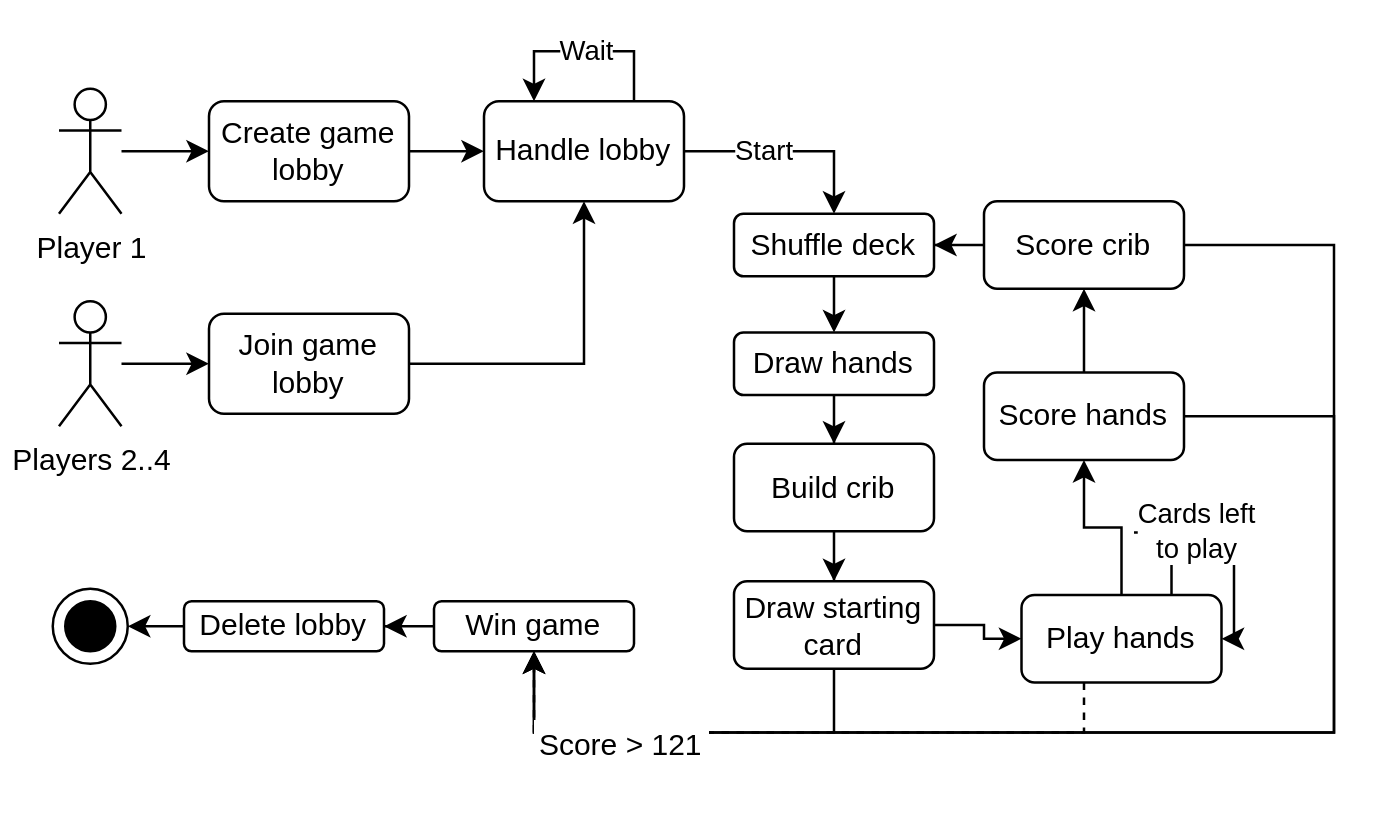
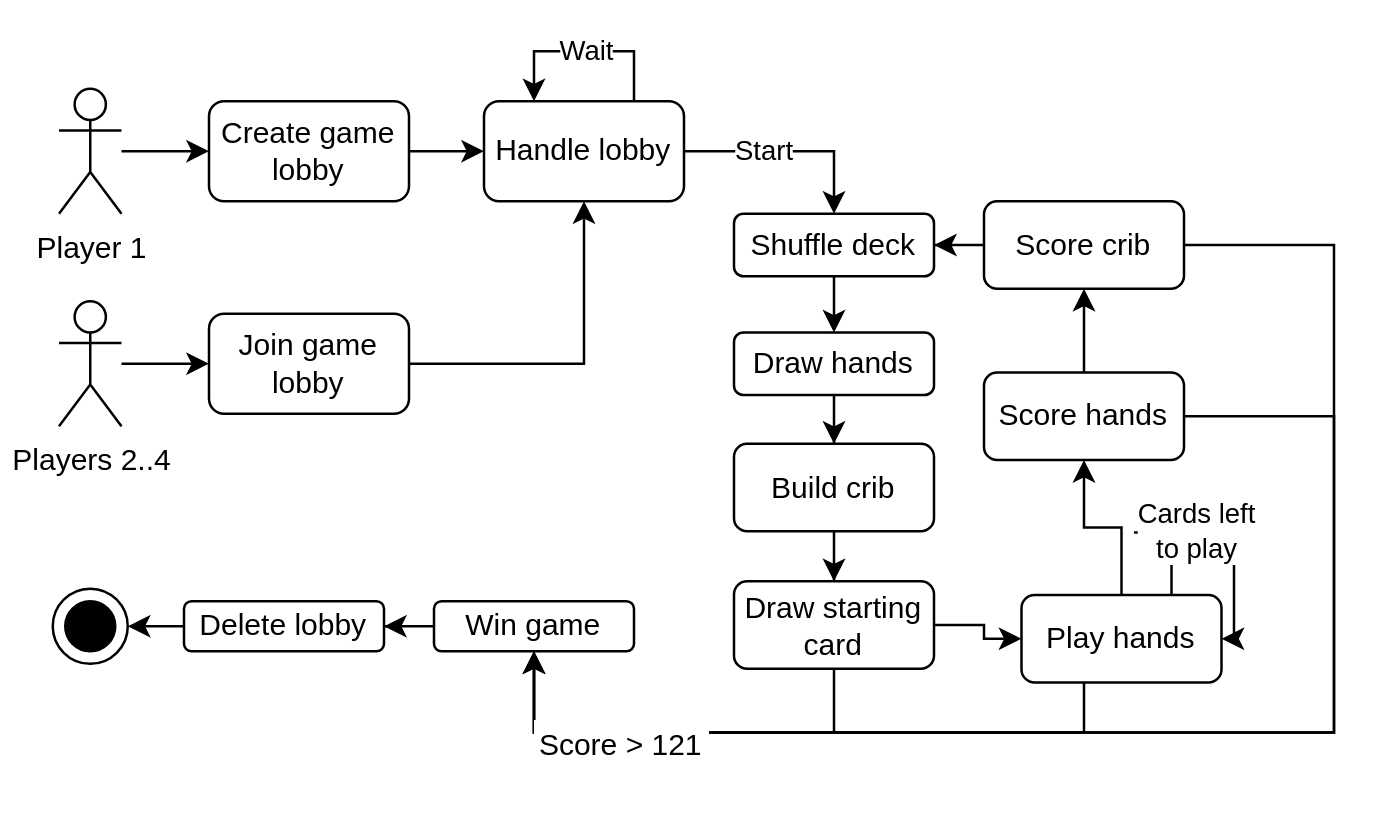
(1084, 707) -> (1084, 707)
